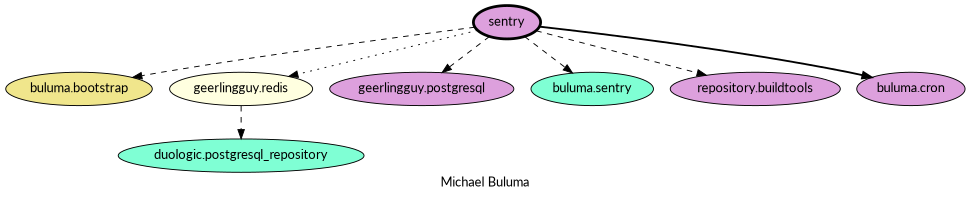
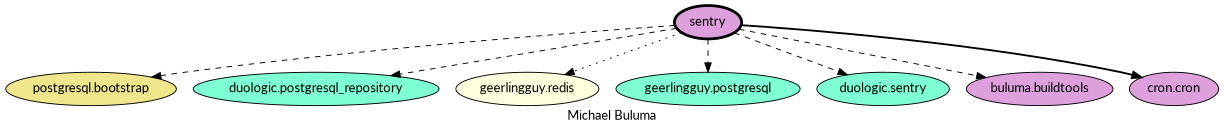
(79, 89) -> (91, 89)
(422, 89) -> (708, 89)
(592, 89) -> (883, 89)
(755, 89) -> (1040, 89)
(911, 89) -> (1174, 89)
(241, 118) -> (538, 51)
